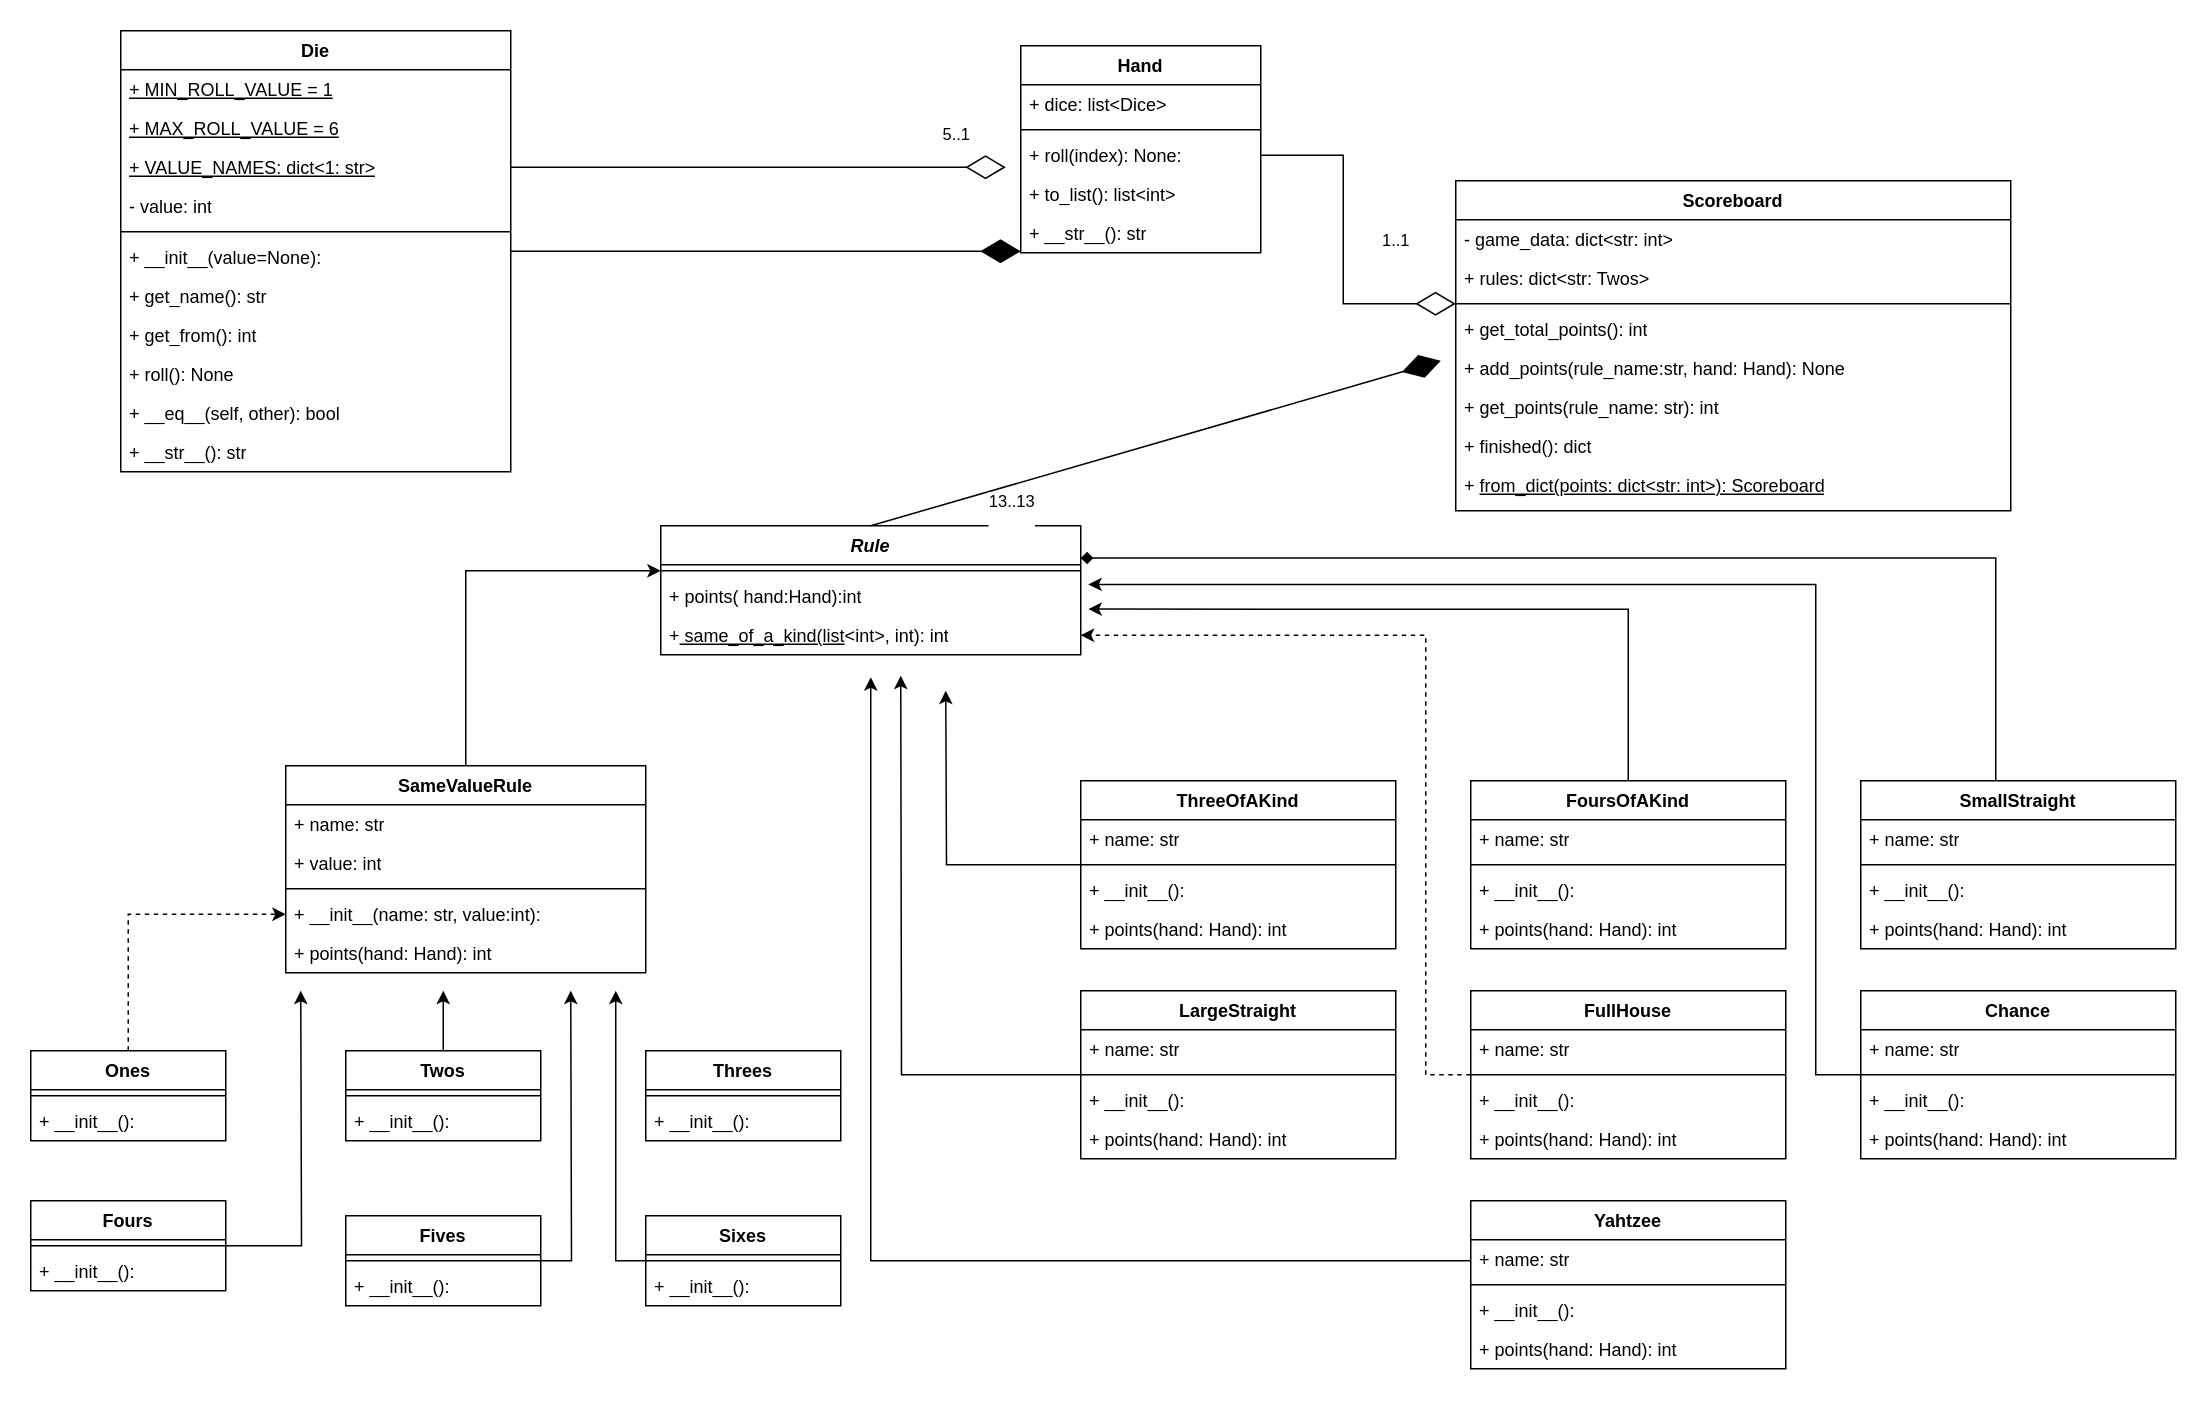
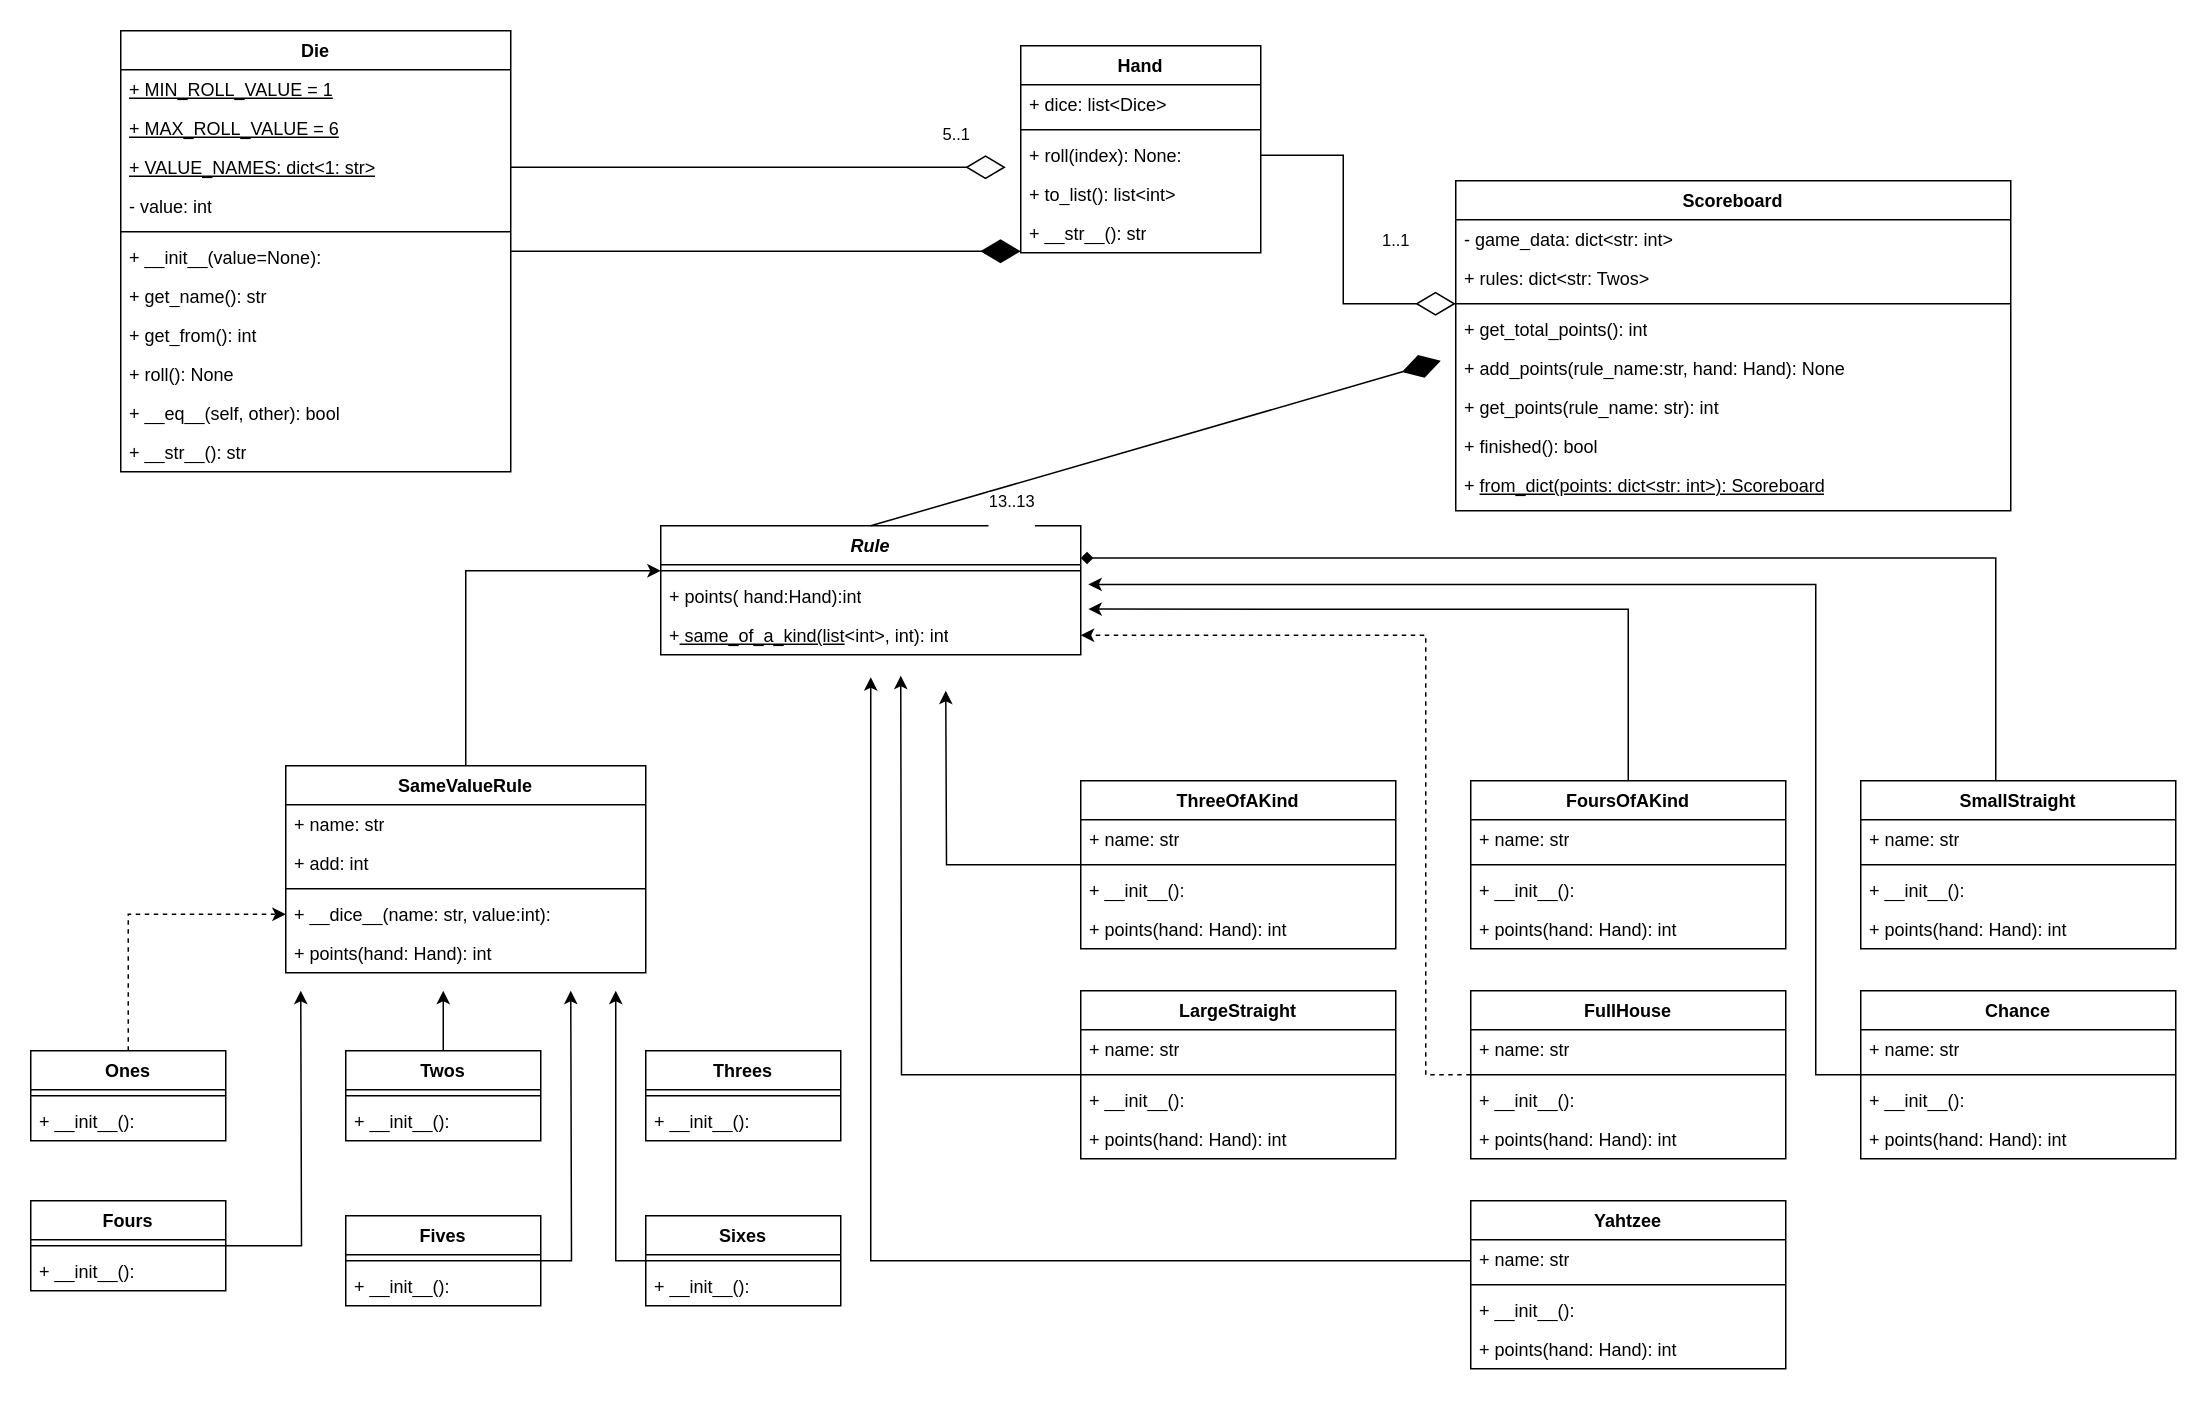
(1541, 448) -> (1541, 448)
(344, 865) -> (336, 865)
(435, 916) -> (438, 916)
